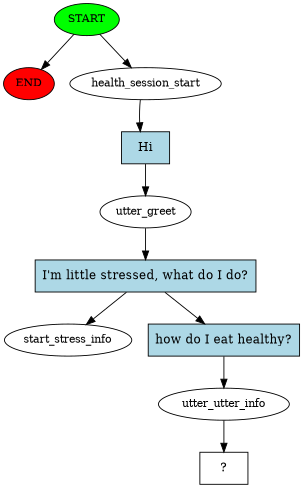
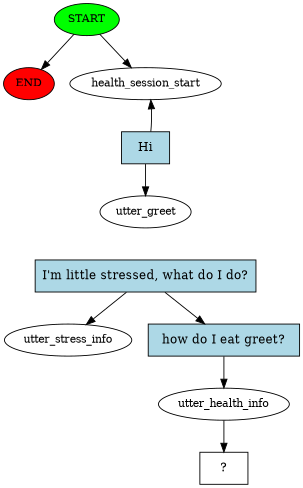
(140, 111) -> (152, 120)
(146, 240) -> none
(68, 340) -> (68, 340)
(224, 340) -> (224, 340)
(224, 404) -> (224, 404)
